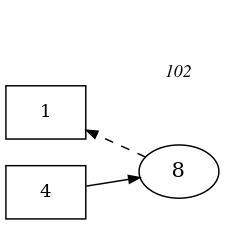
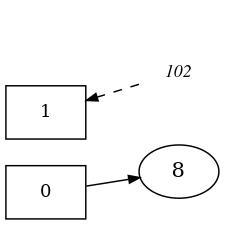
(121, 146) -> (118, 91)
(46, 192) -> (46, 192)
